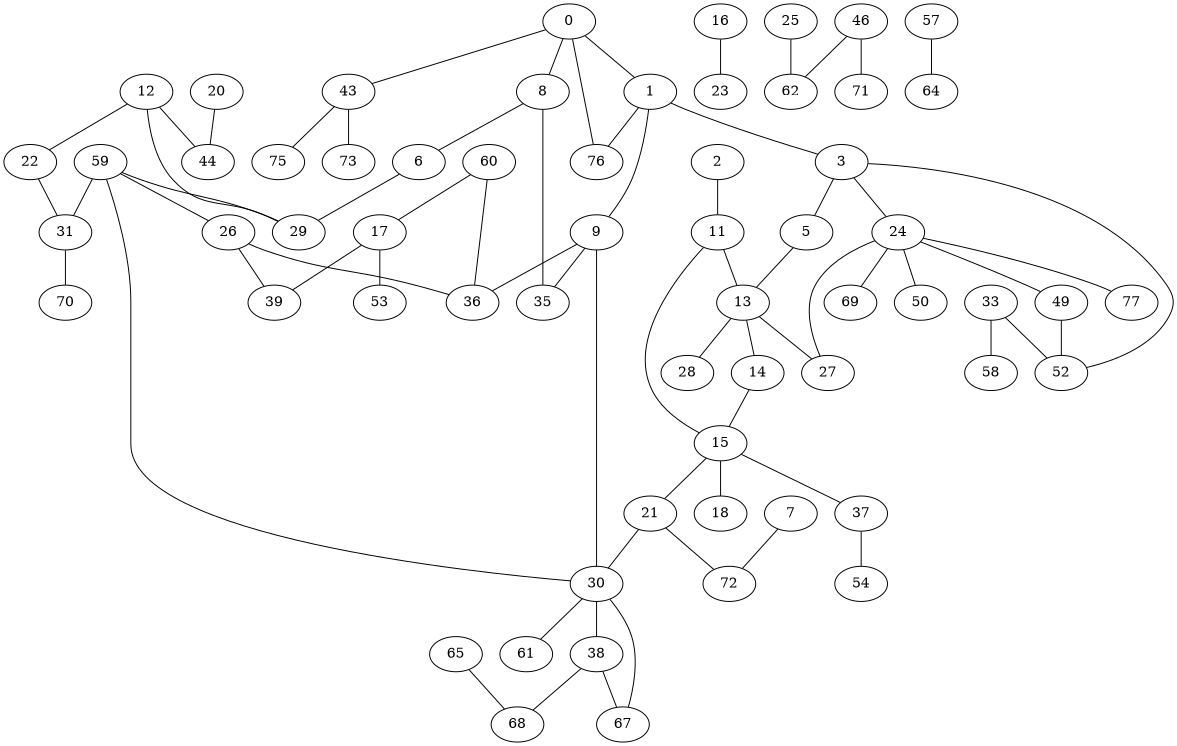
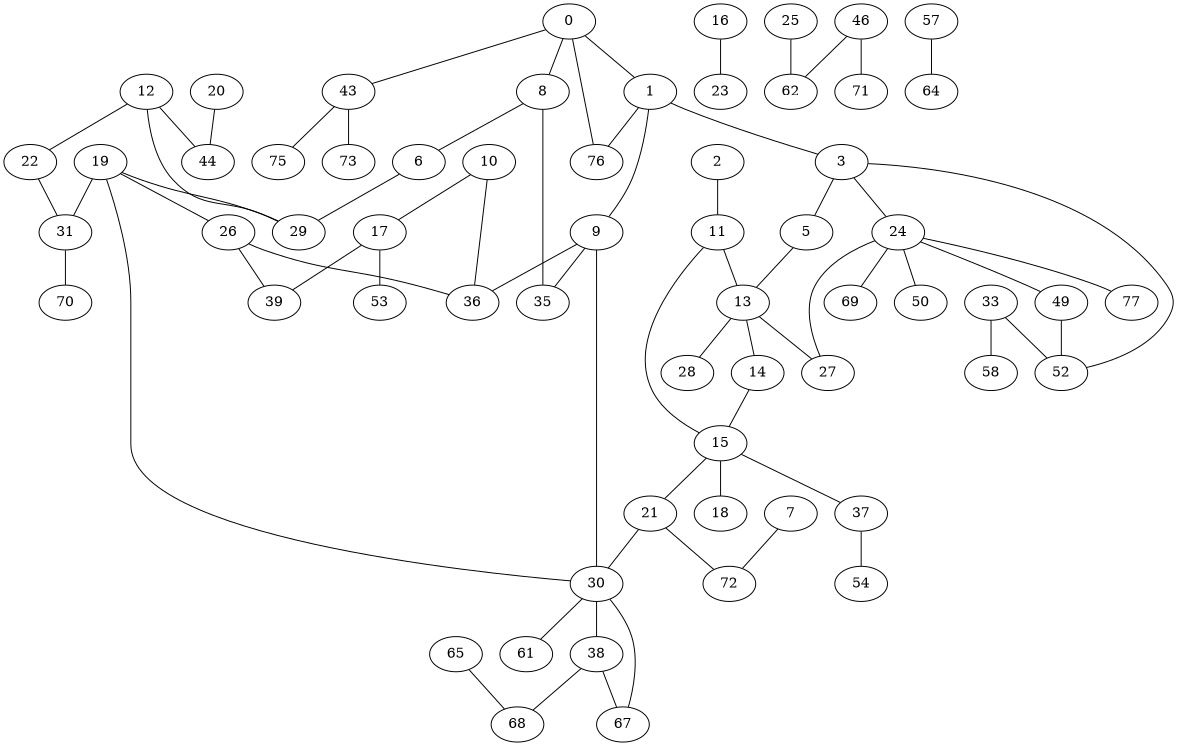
(101, 162) -> (101, 162)
(489, 162) -> (489, 162)
